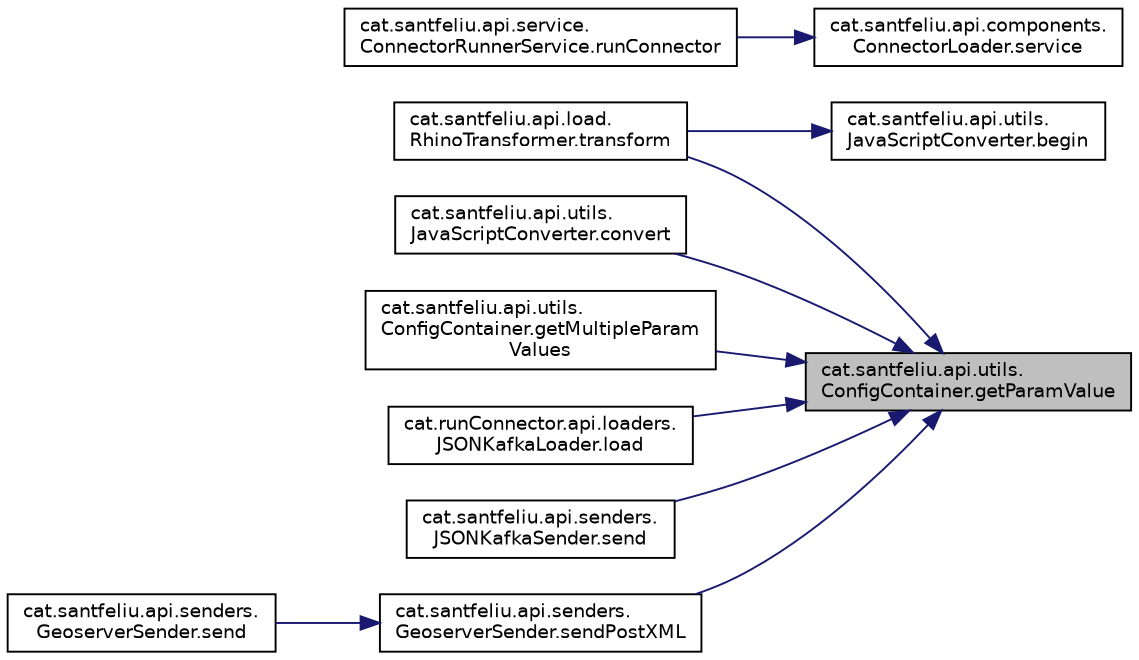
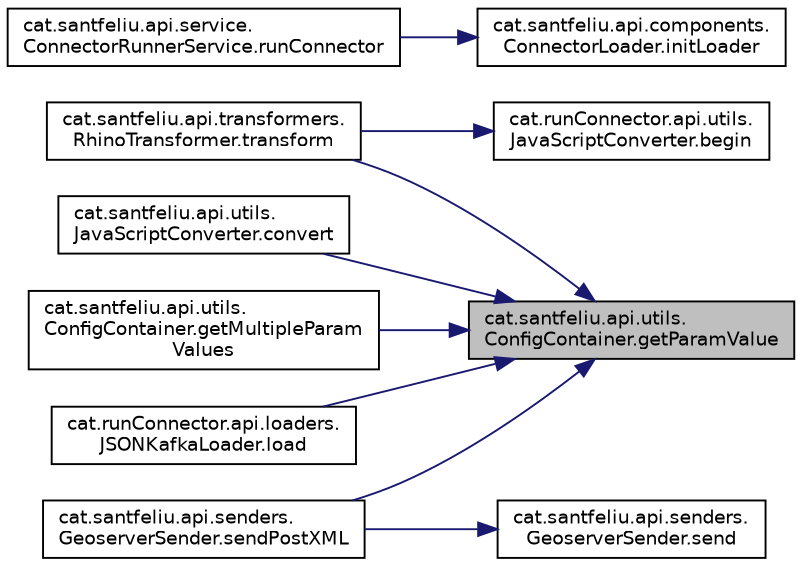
(968, 37) -> (632, 37)
(541, 131) -> (204, 131)
(968, 131) -> (632, 131)
(541, 529) -> none
(318, 623) -> (421, 529)
